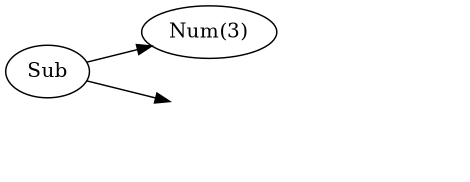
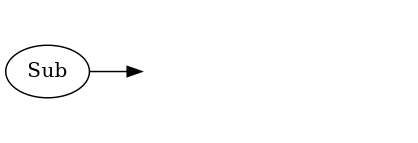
(209, 32) -> none
